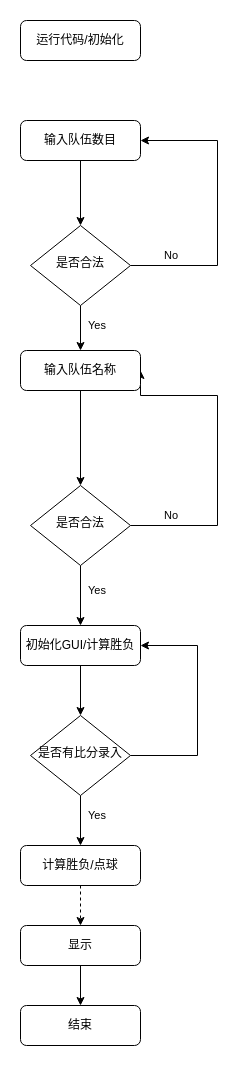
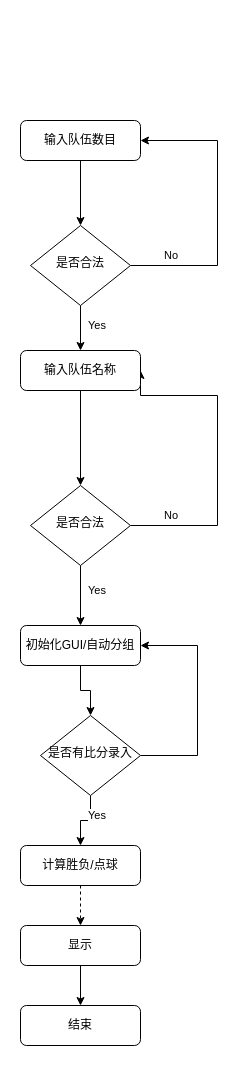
(81, 41) -> none
(81, 646) -> (81, 646)
(81, 756) -> (91, 756)
